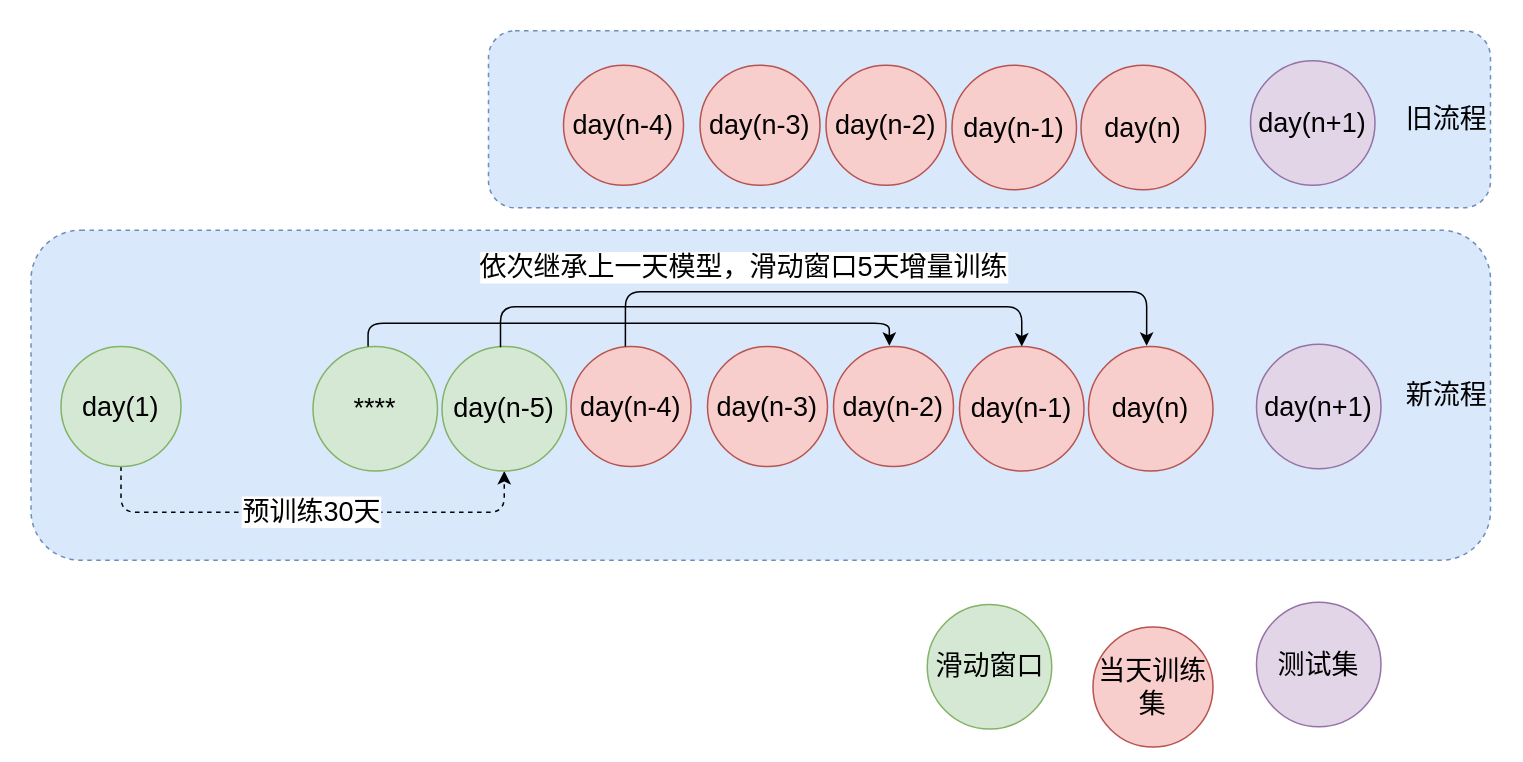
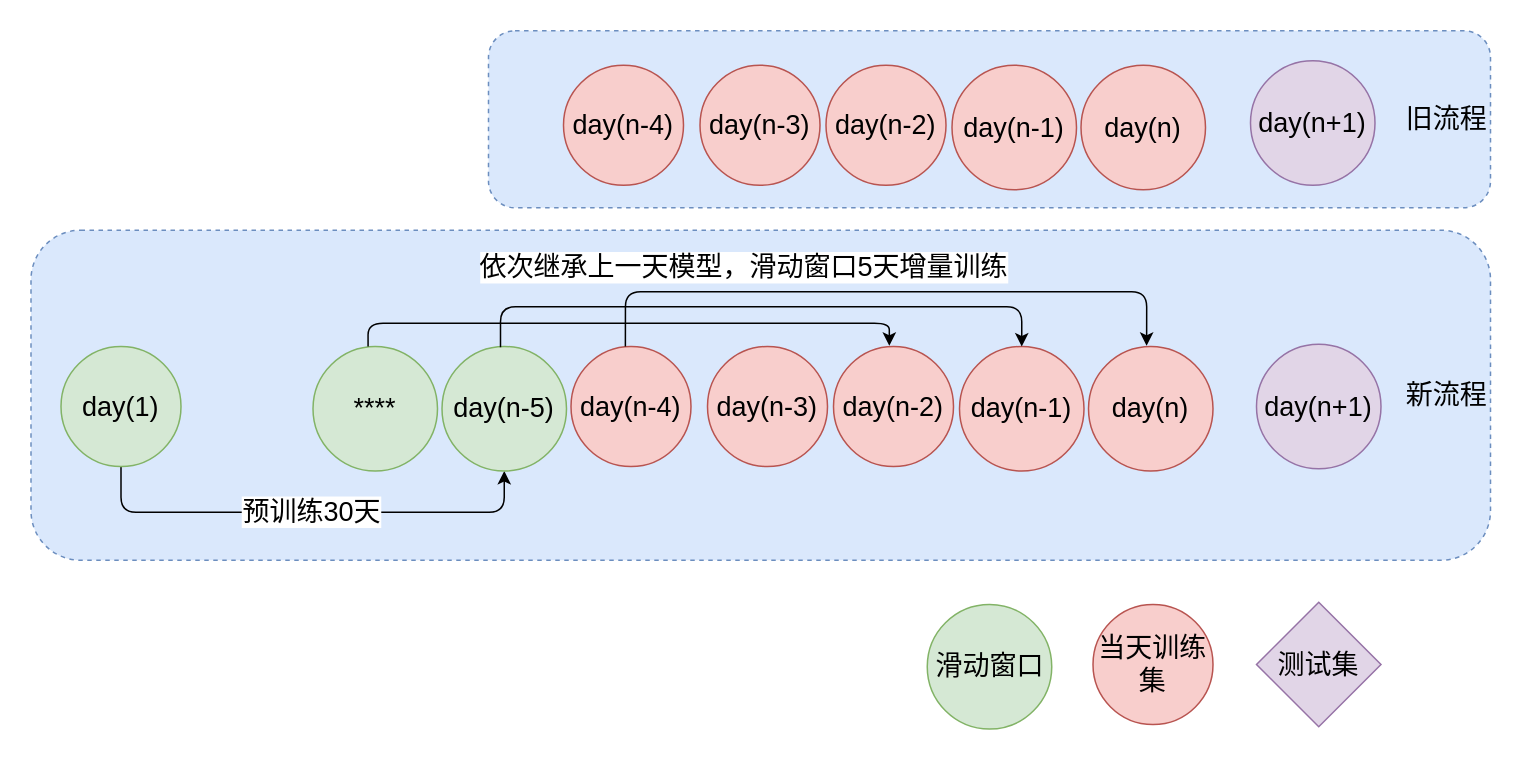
(165, 512) -> (165, 512)
(1319, 665) -> (1319, 665)
(1153, 687) -> (1153, 665)
